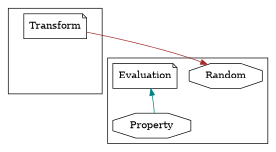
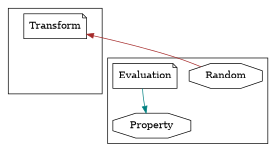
(144, 45) -> (148, 49)
(154, 104) -> (143, 97)
